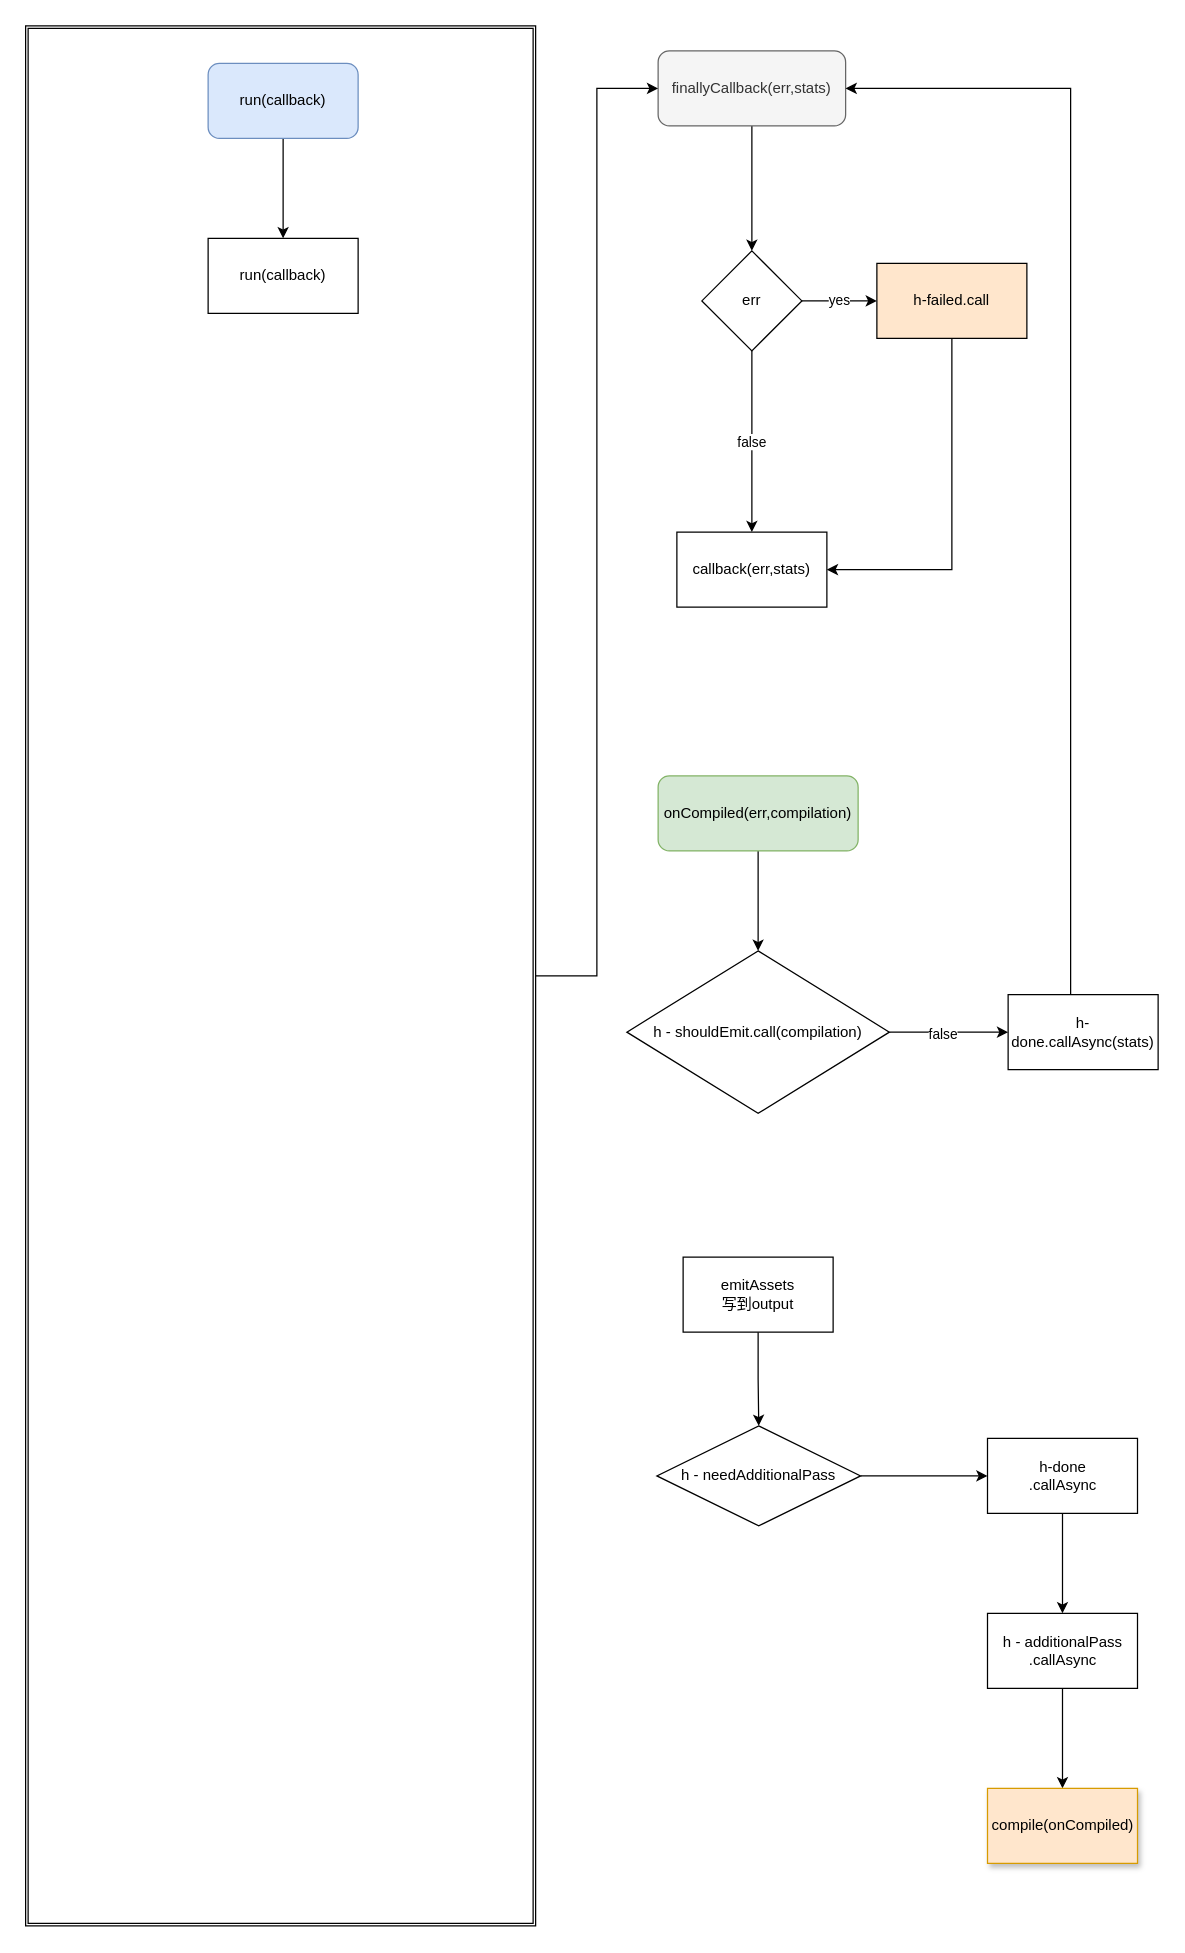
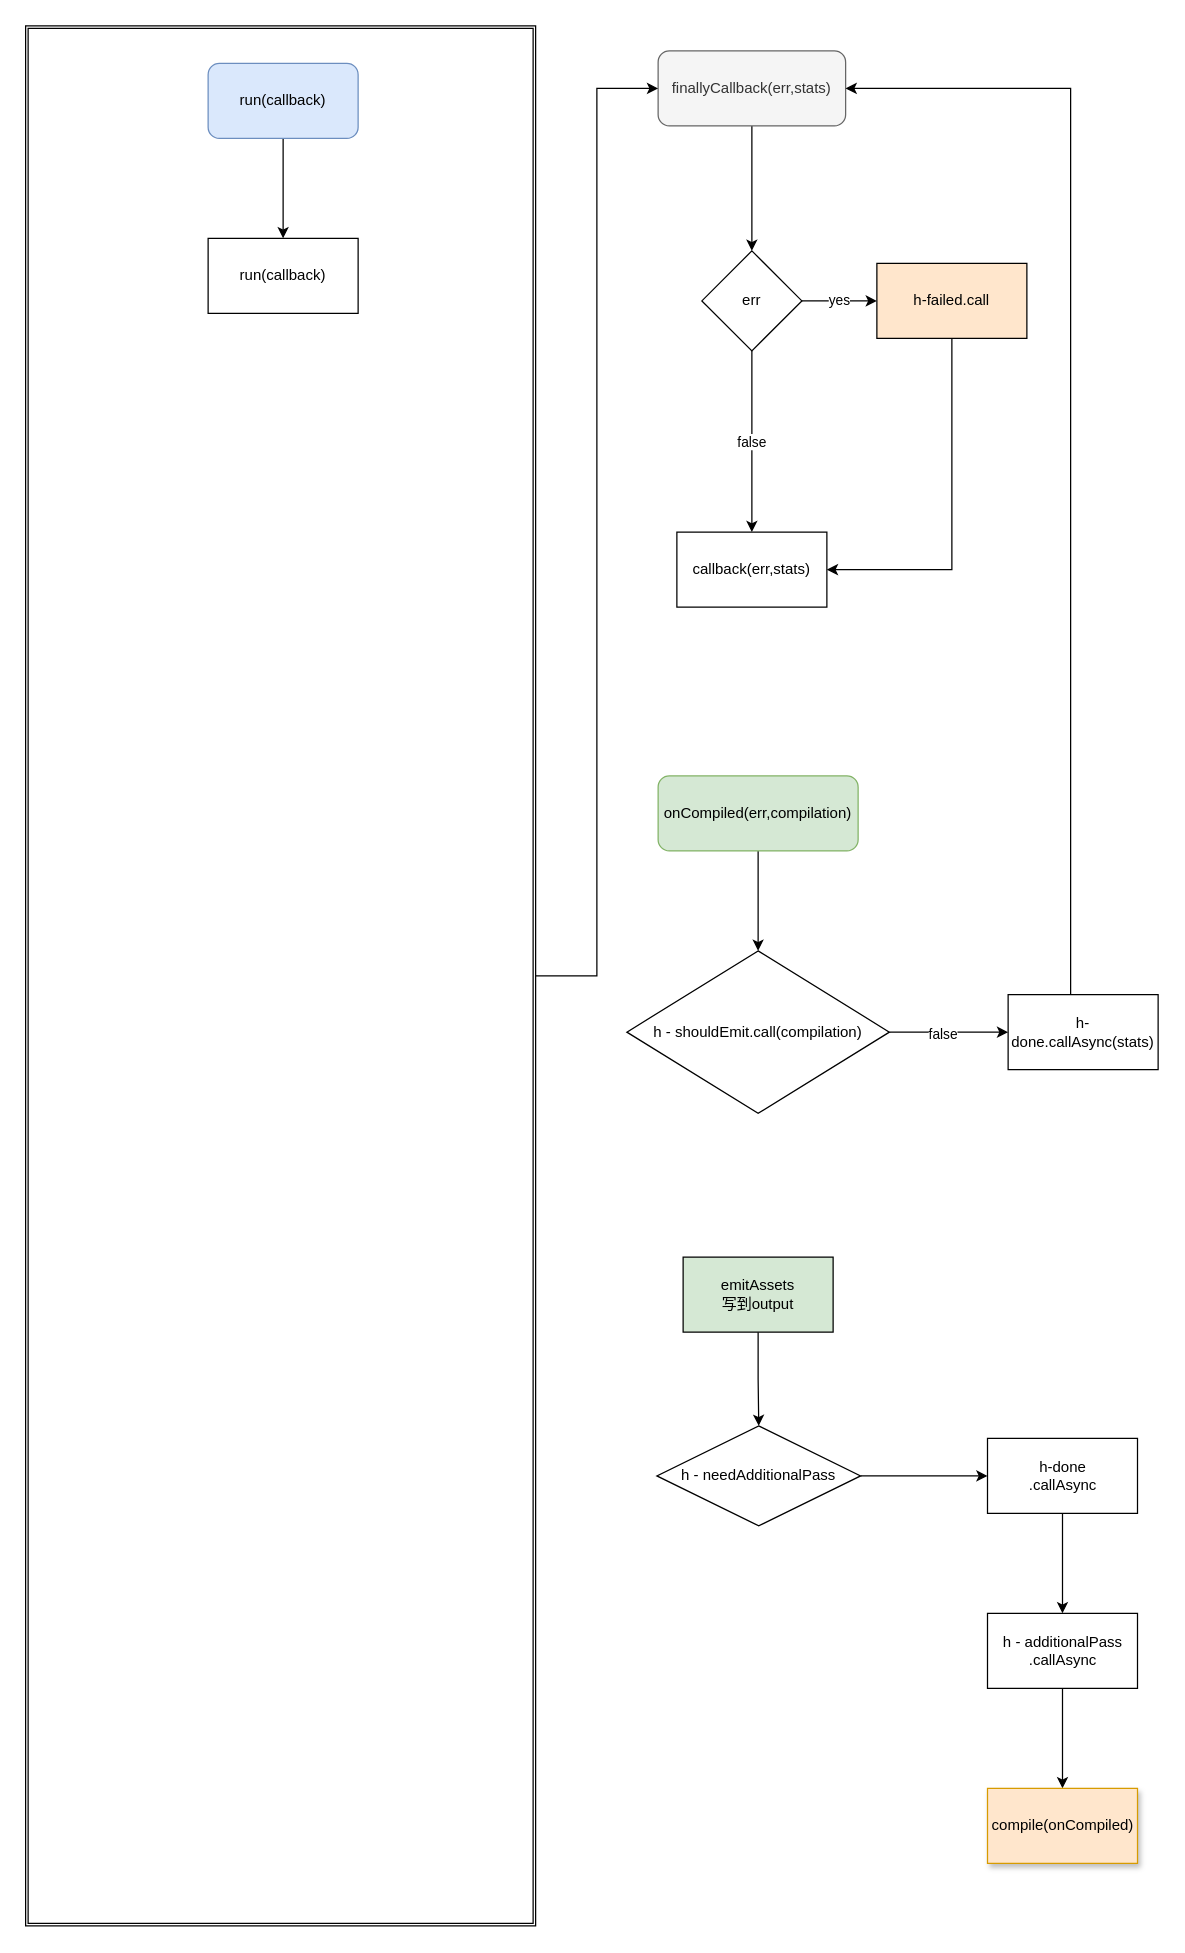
(758, 1294) -> (758, 1294)
